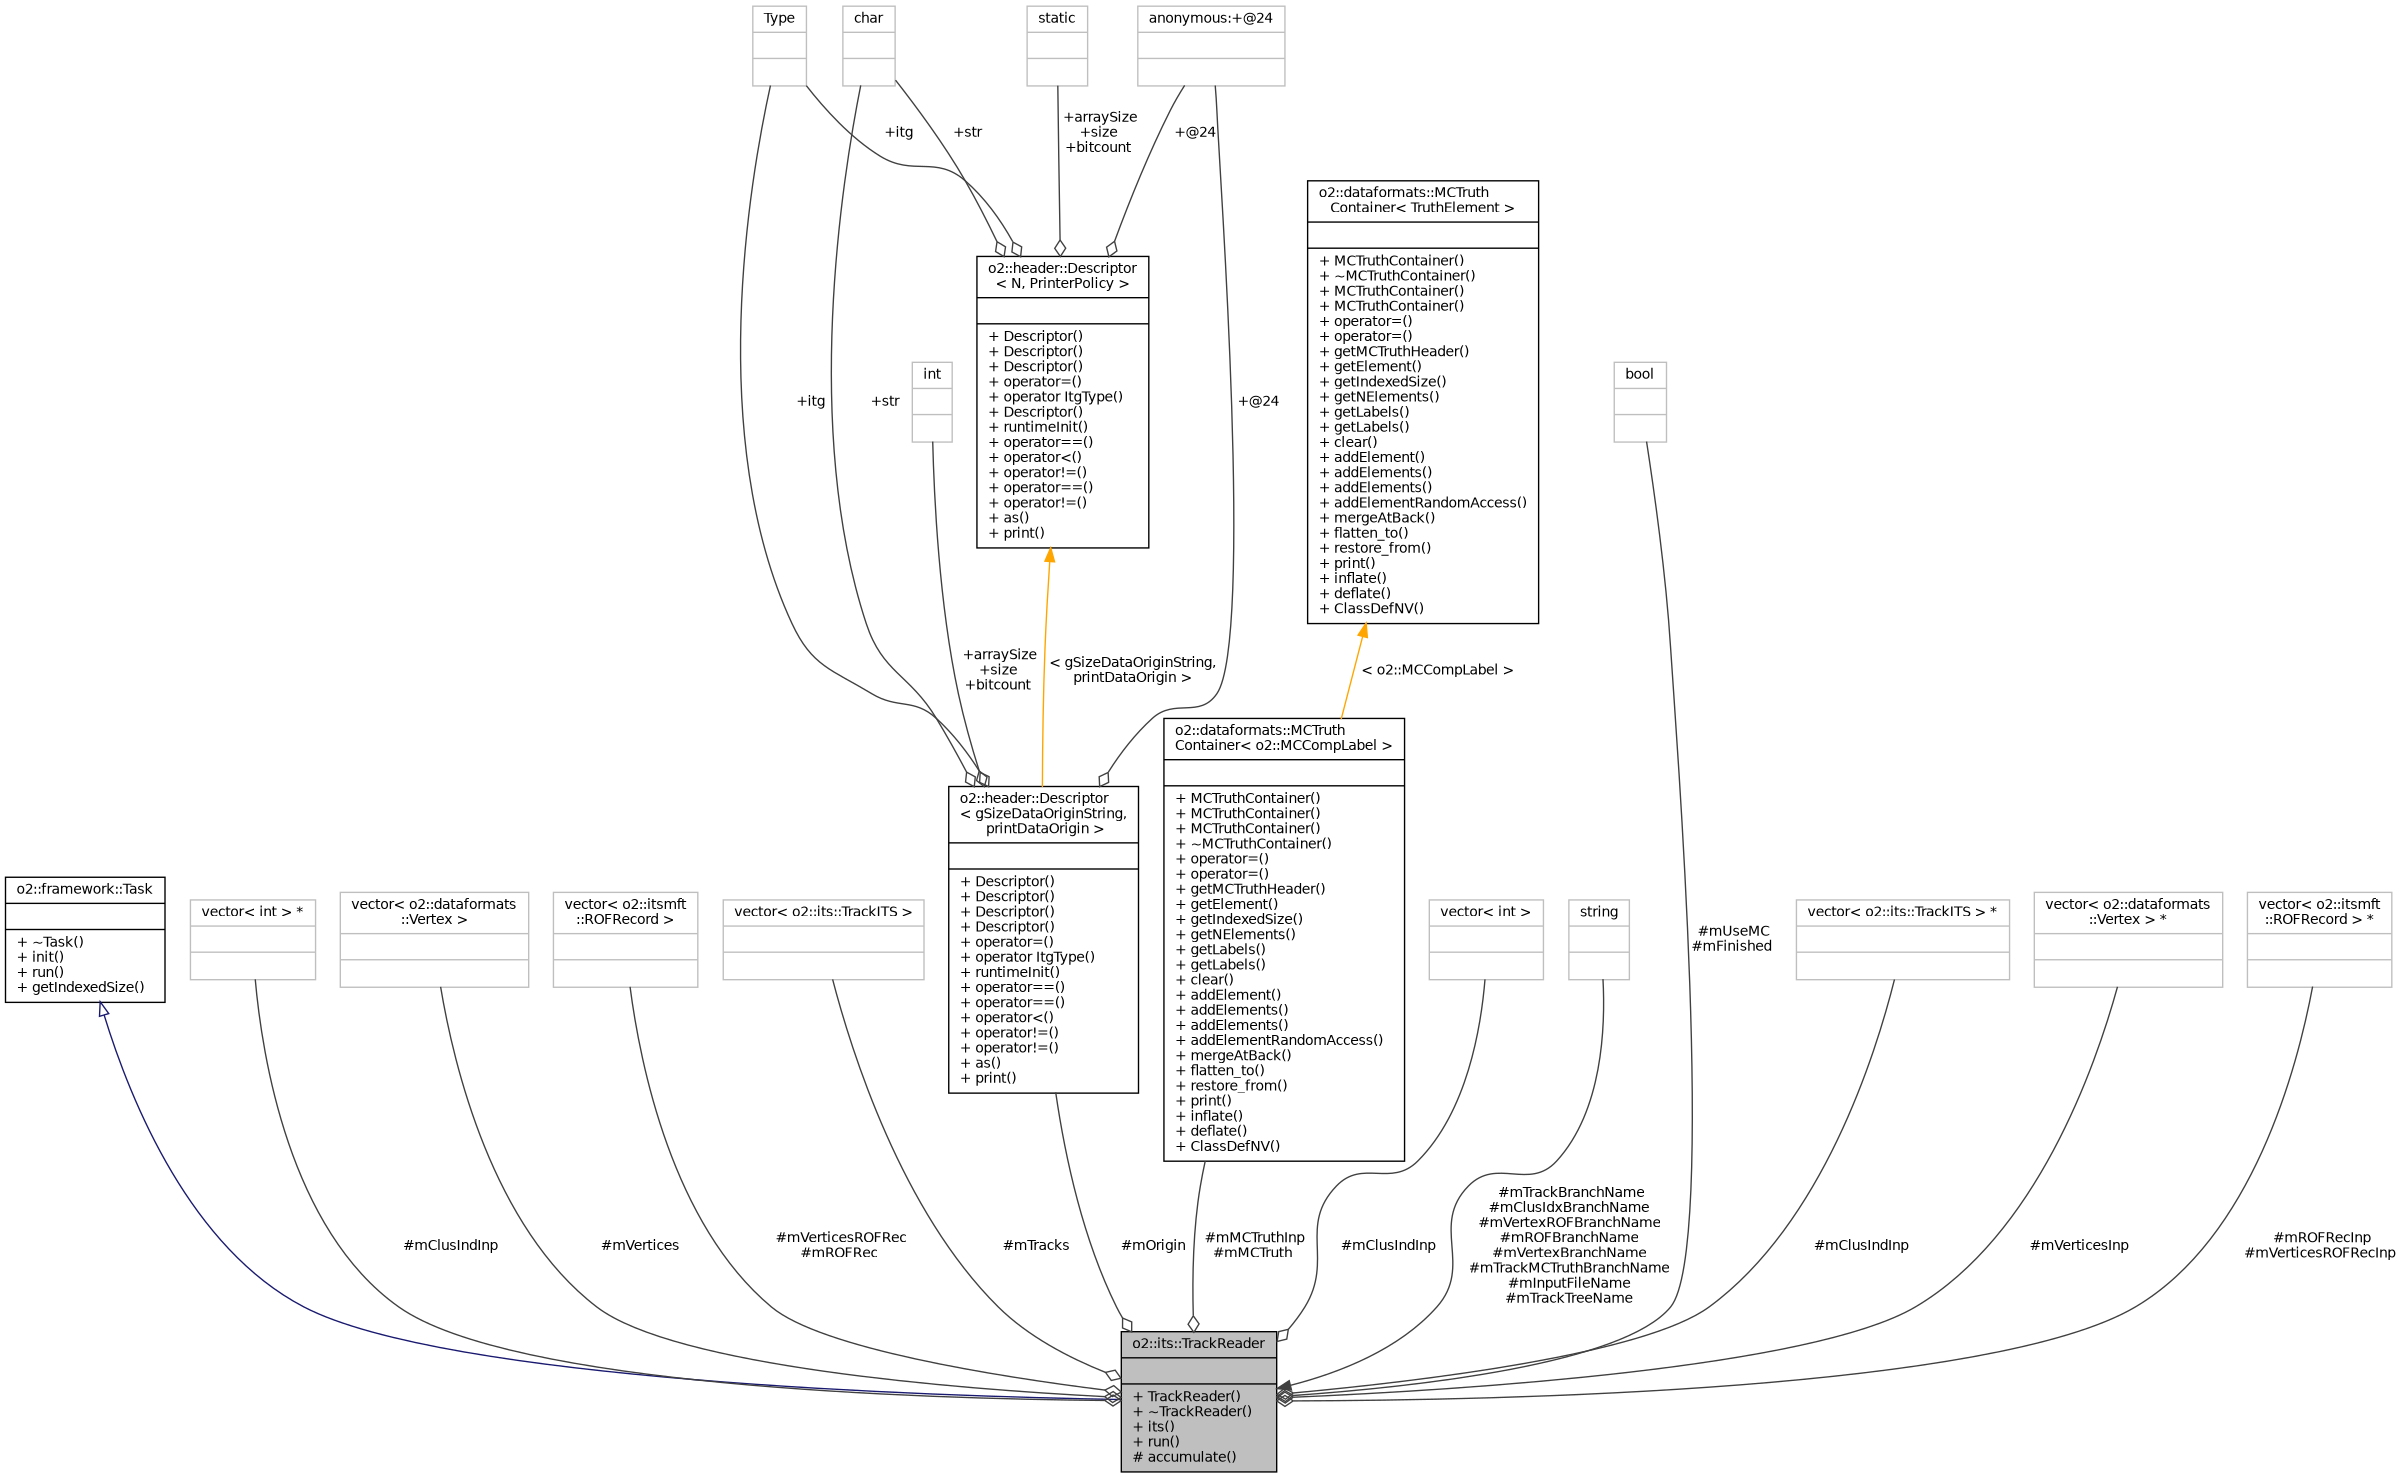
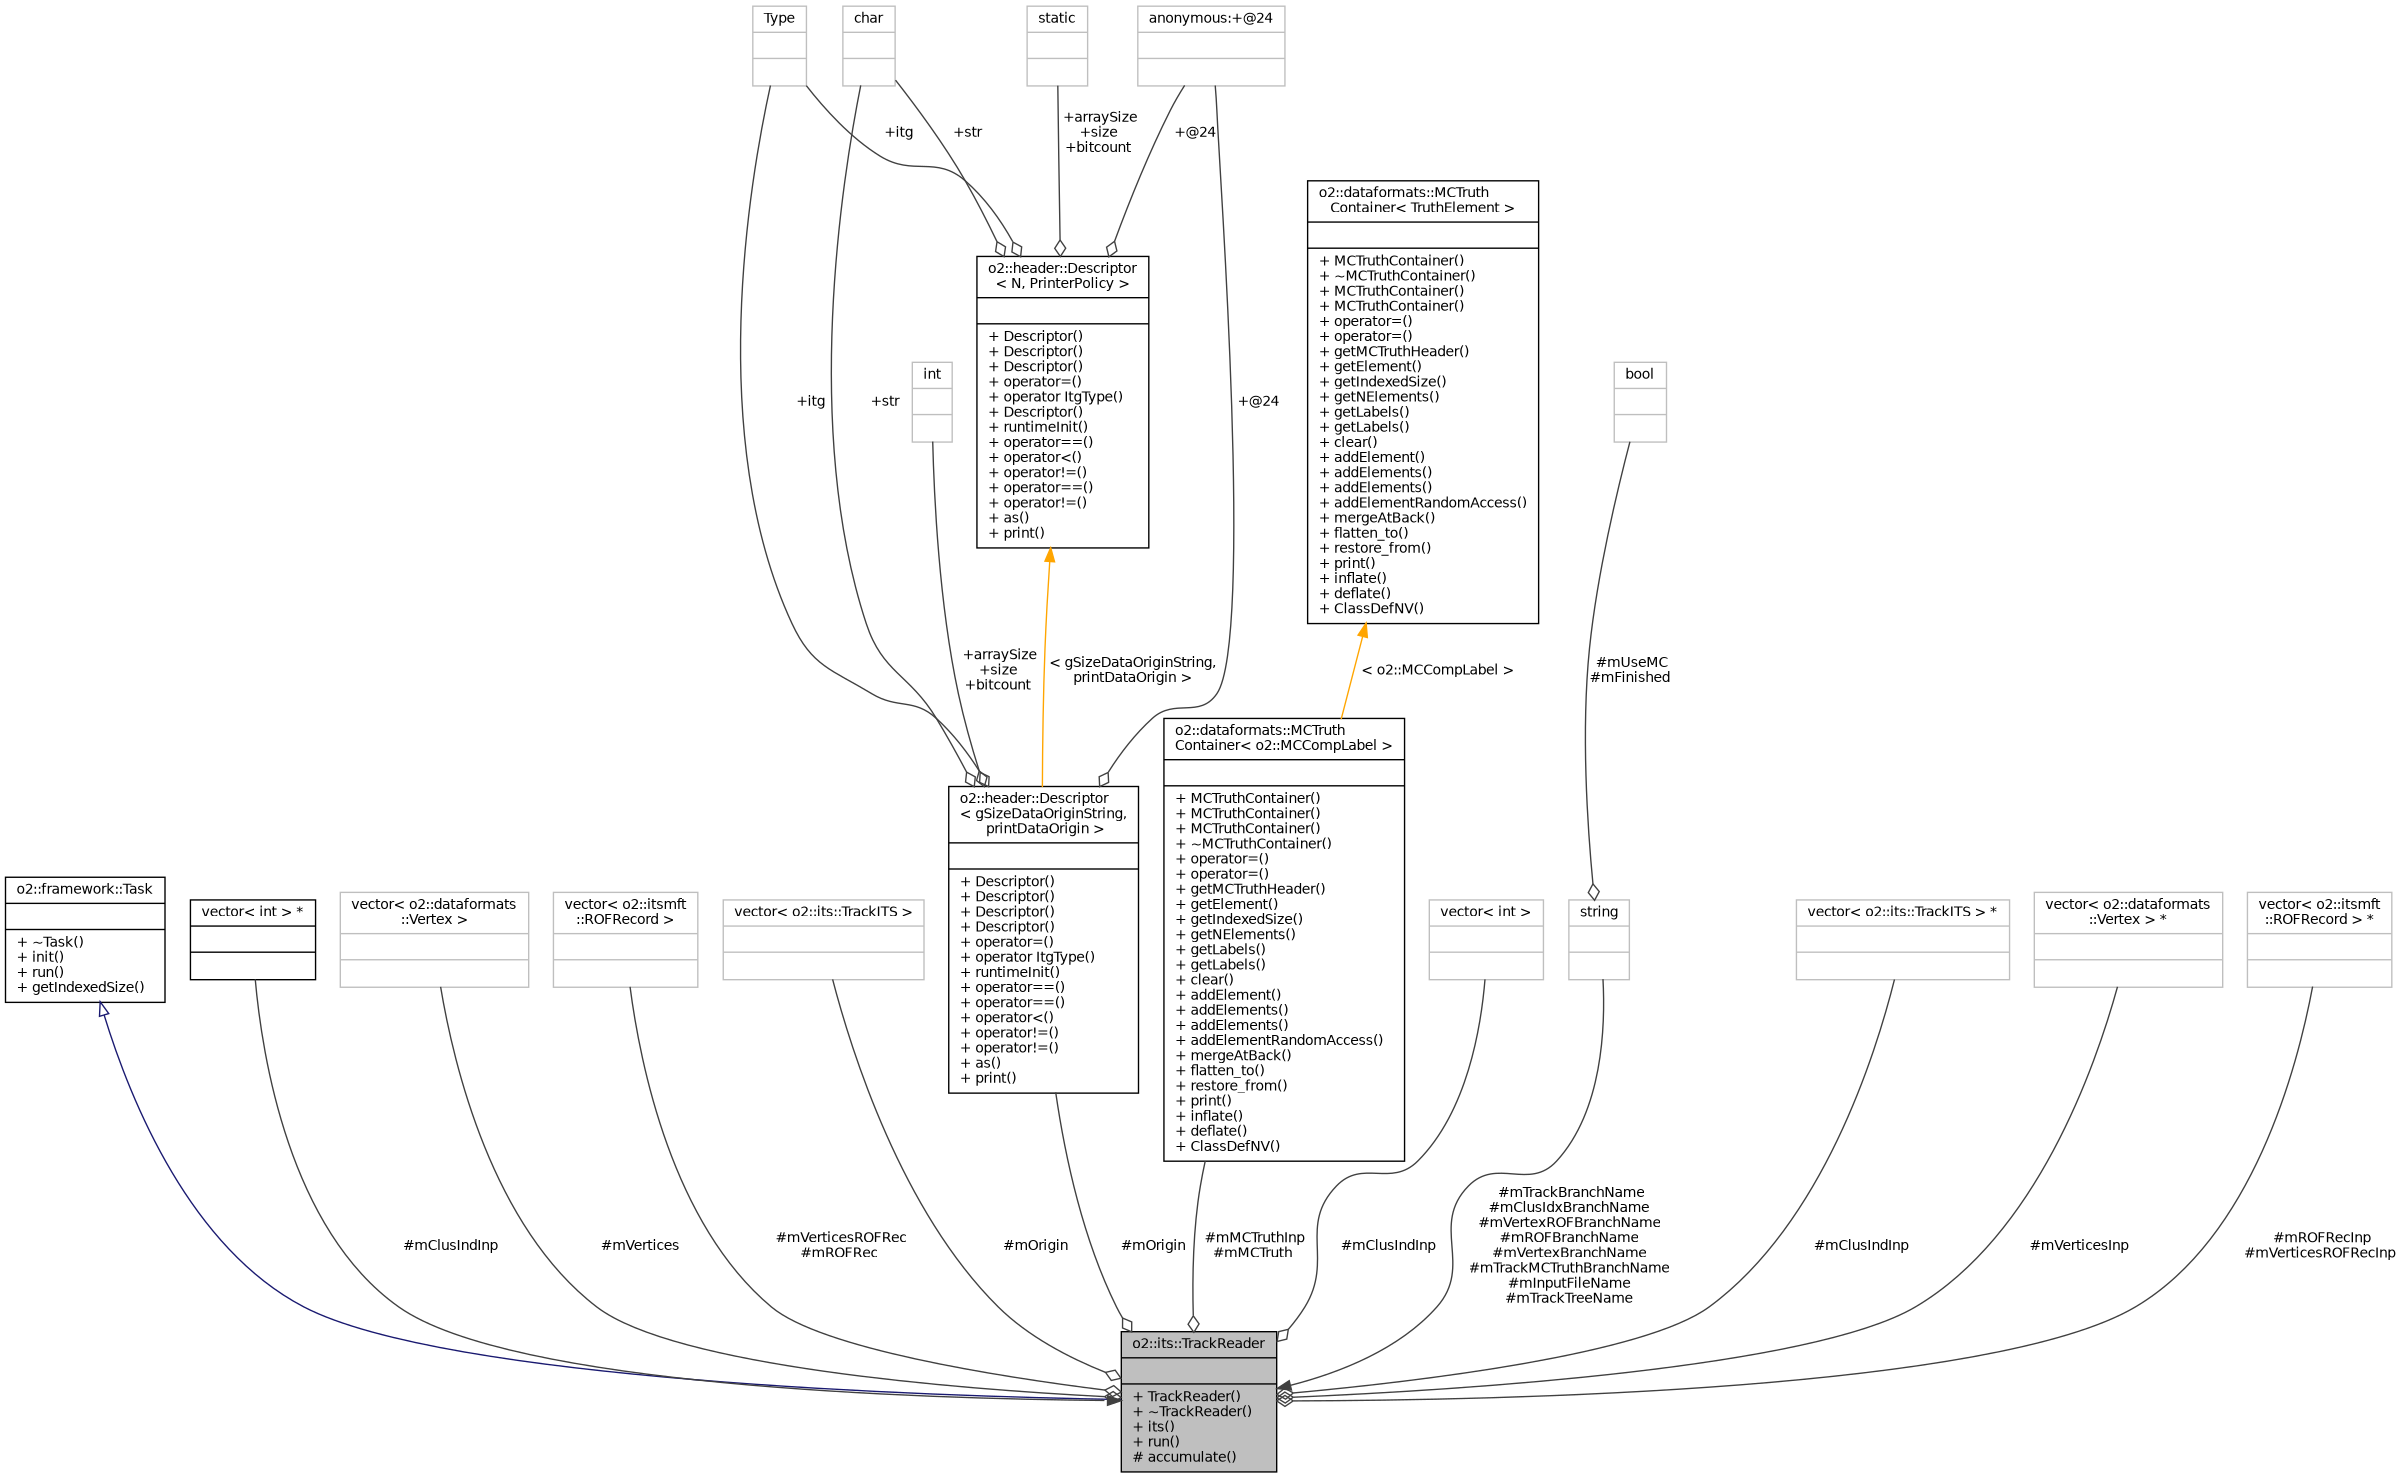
(253, 940) -> (253, 940)
(1692, 1071) -> (1588, 661)
(1034, 1246) -> (1034, 1246)
(511, 1349) -> (511, 1349)
